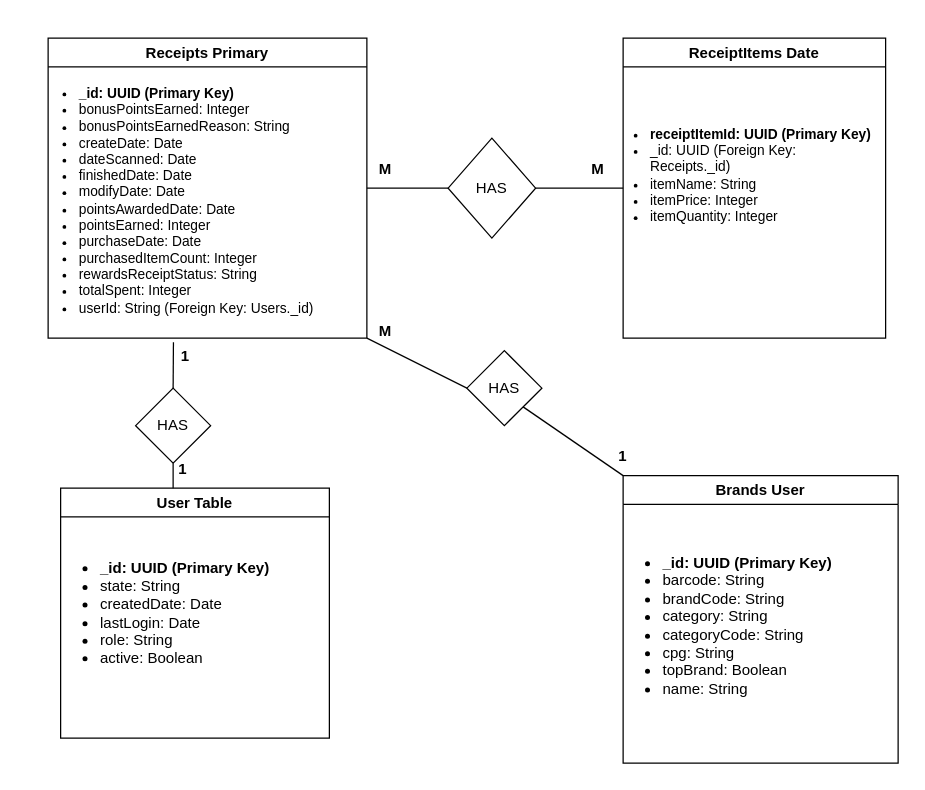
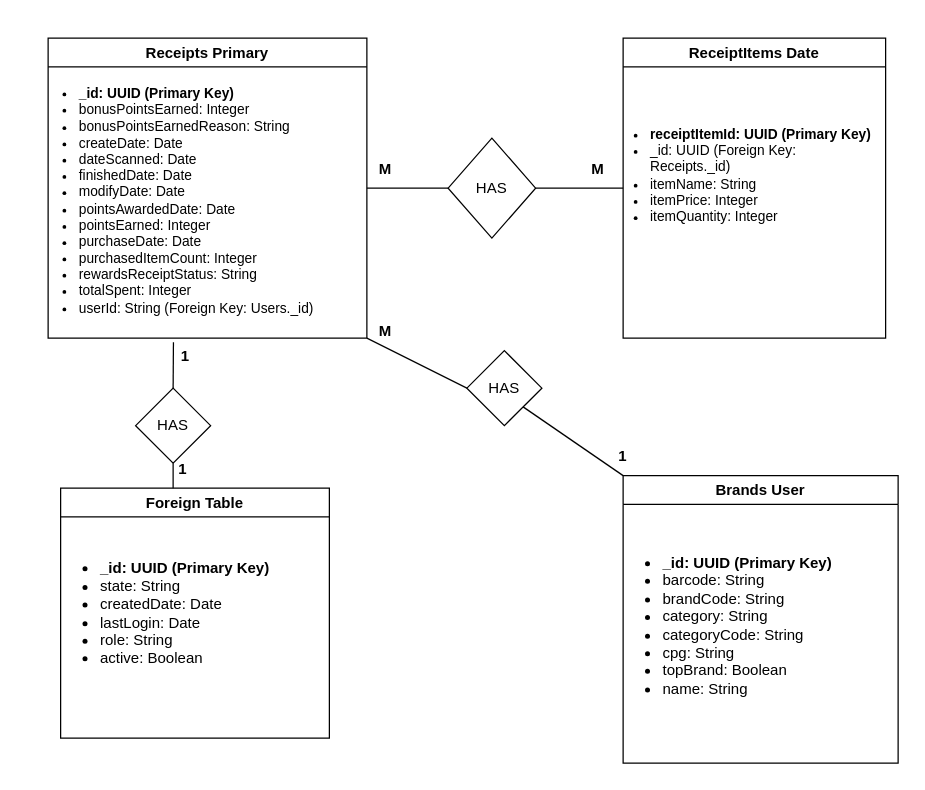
(195, 503) -> (195, 503)
